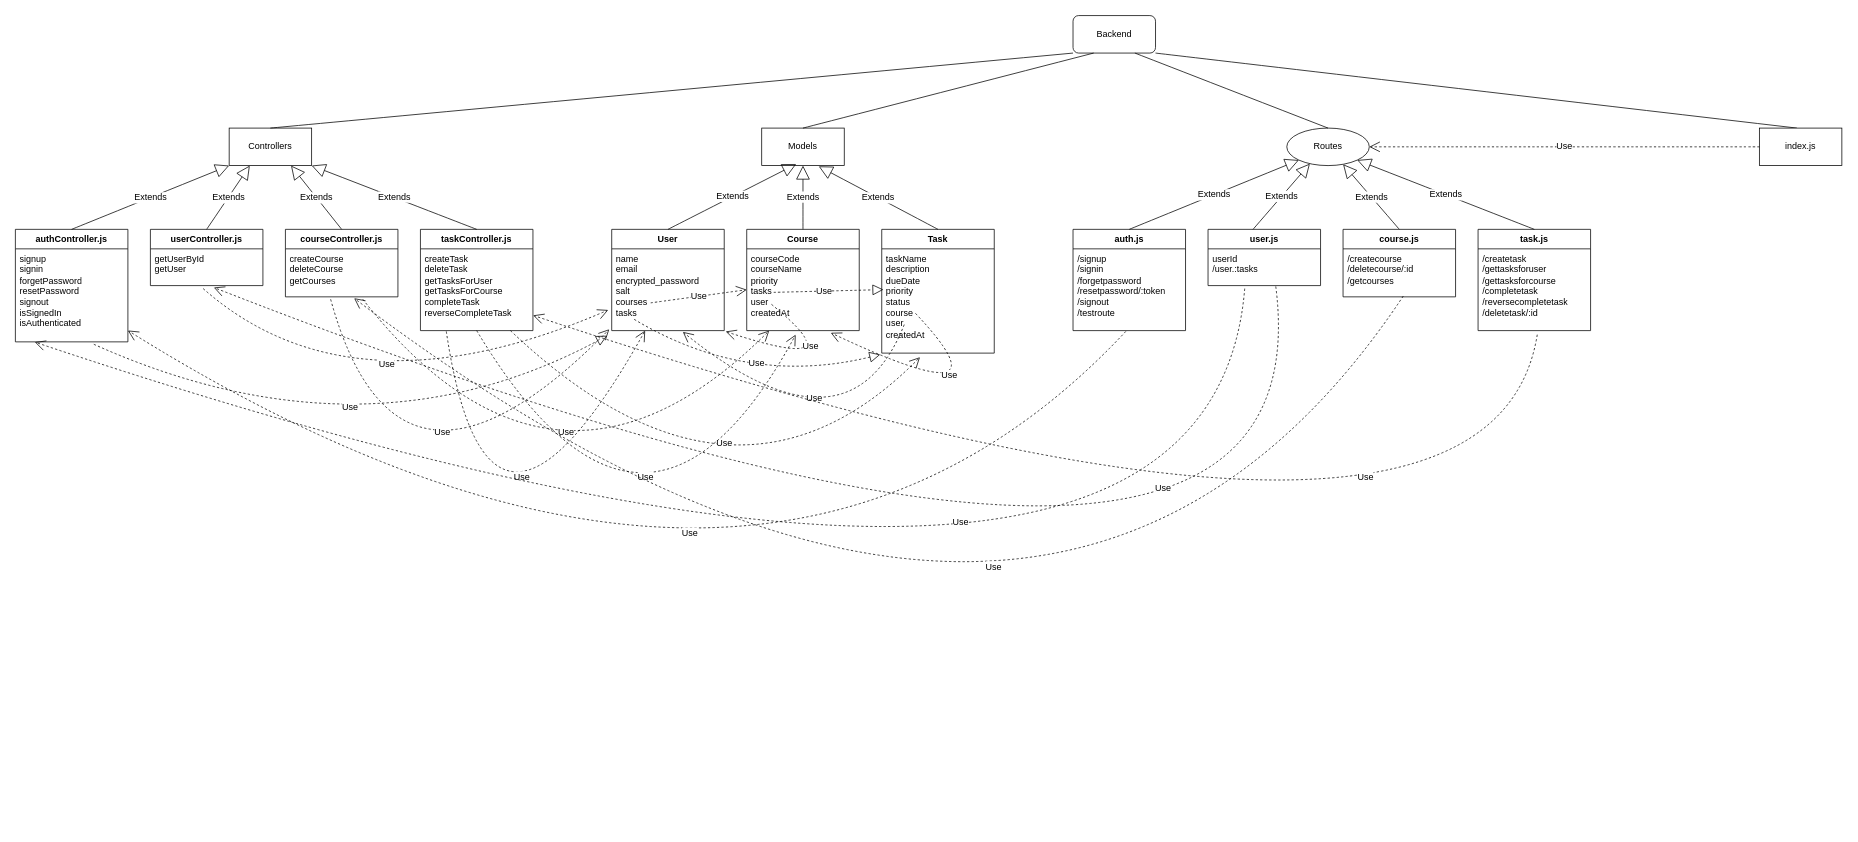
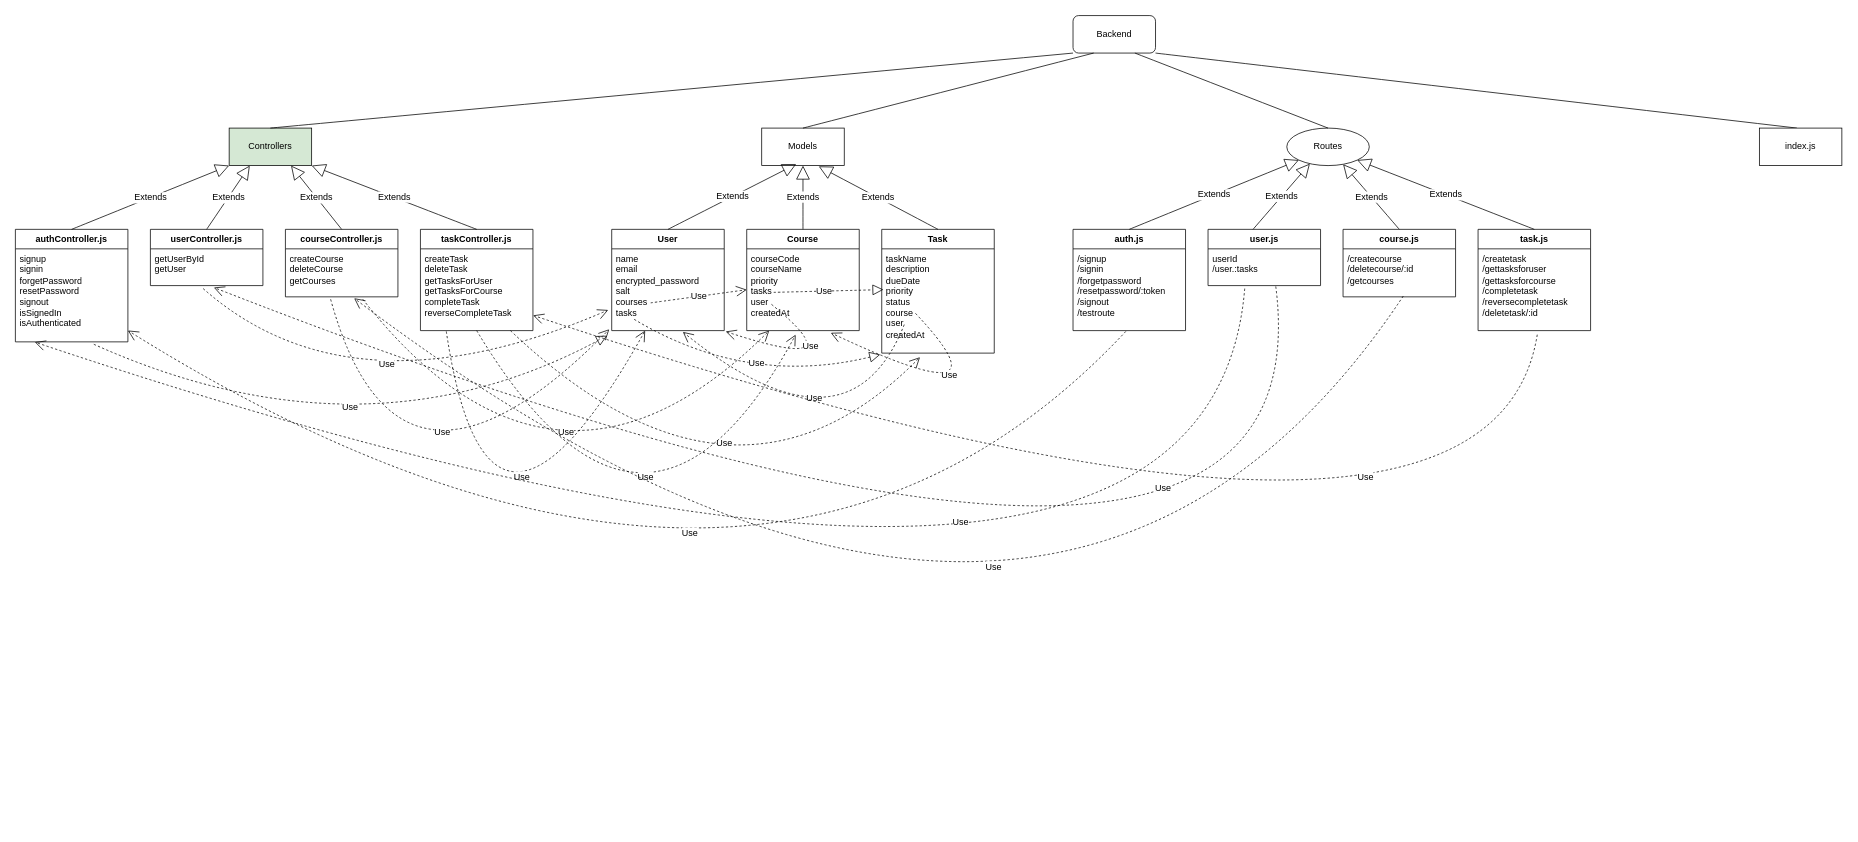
(270, 147) -> (270, 147)
(1564, 147) -> none
